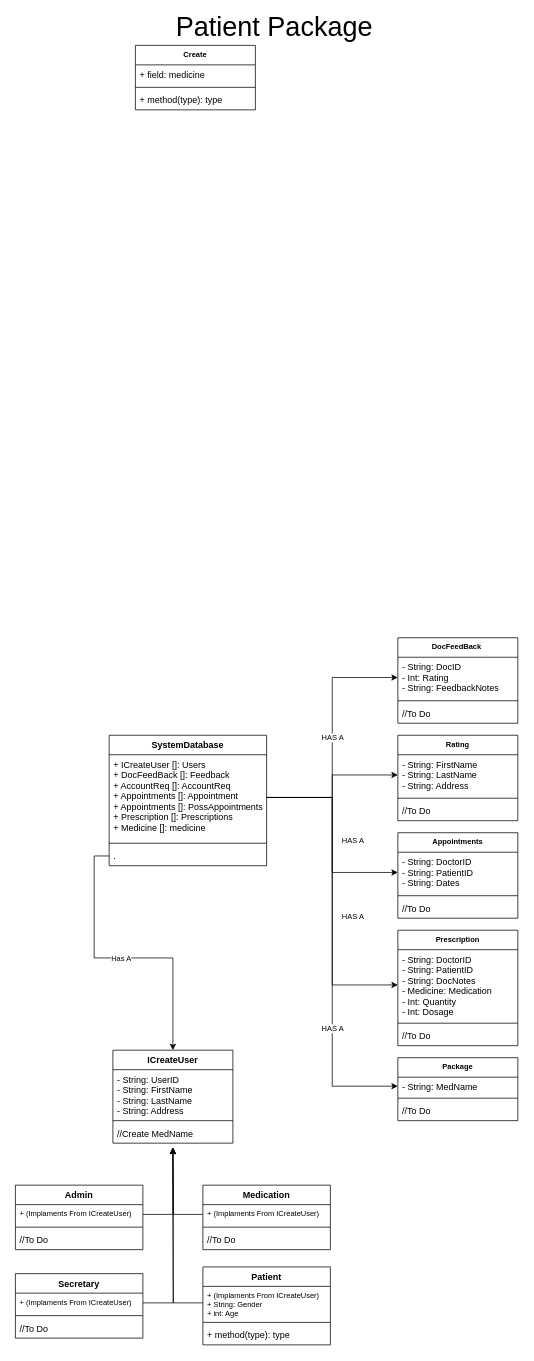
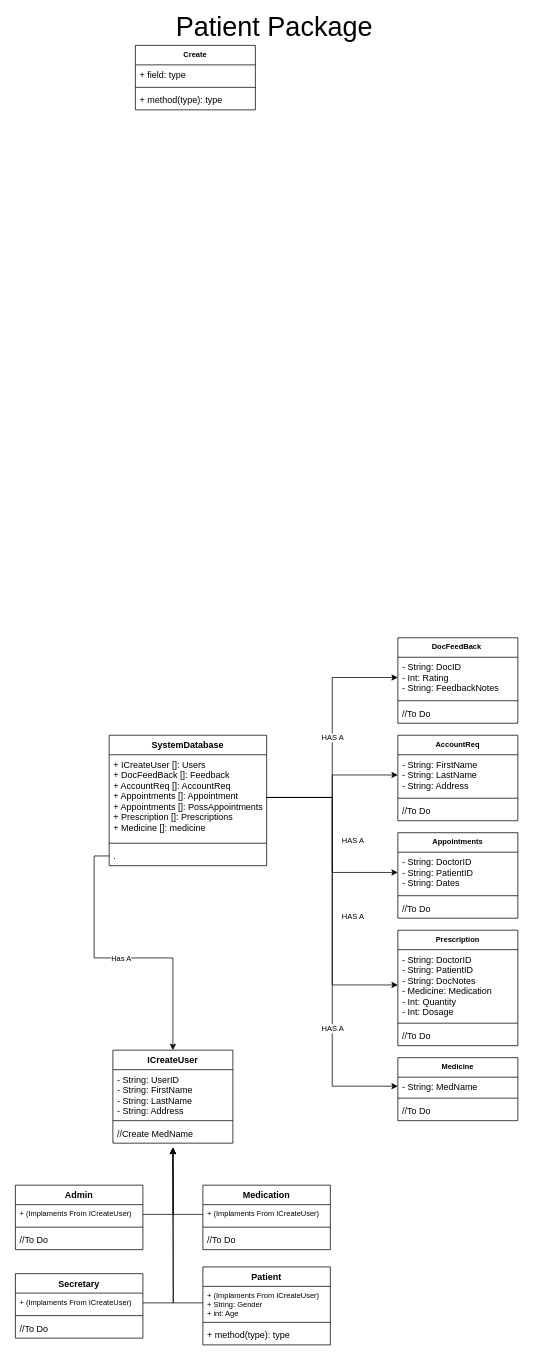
(174, 75) -> (166, 75)
(458, 745) -> (458, 745)
(458, 1067) -> (458, 1067)
